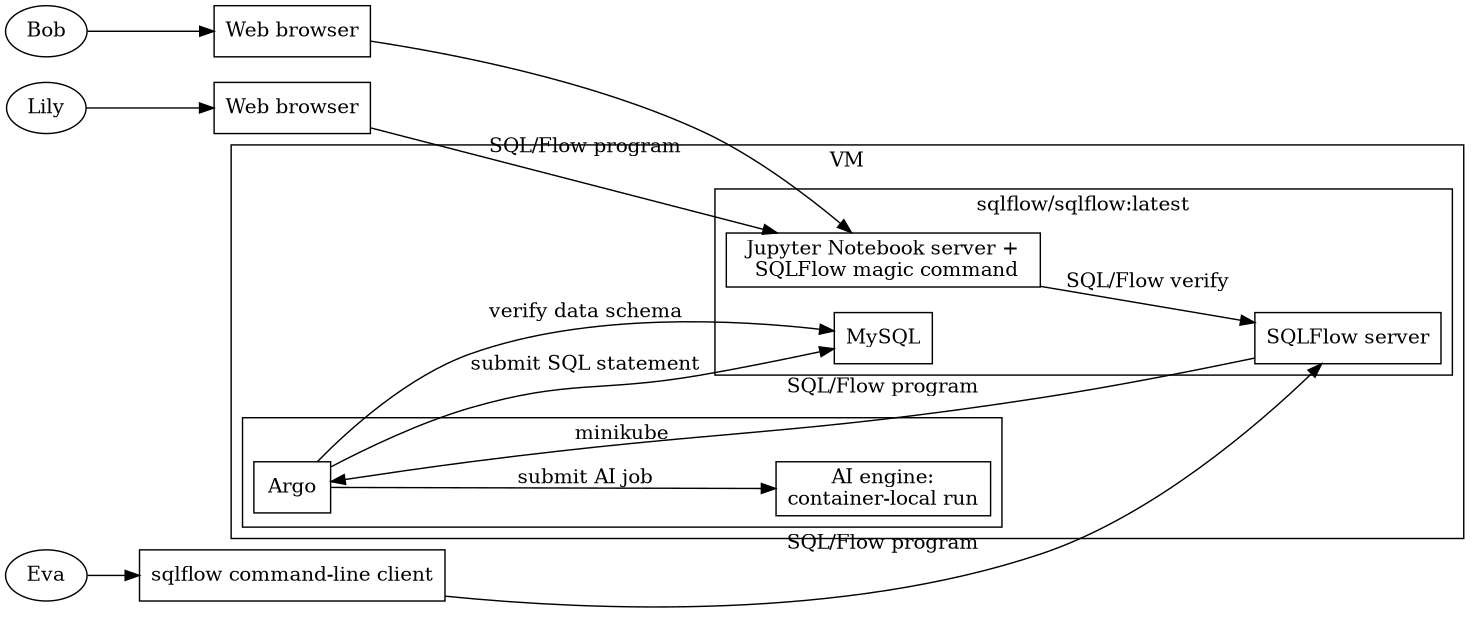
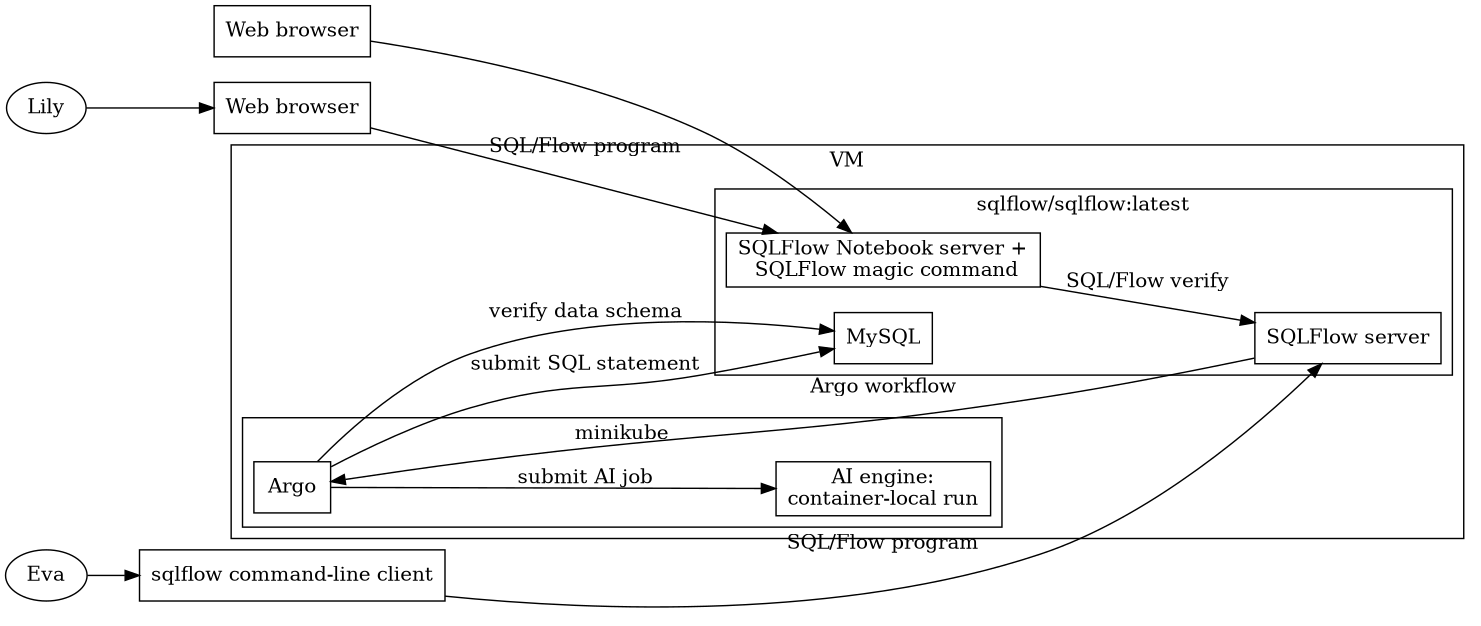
(46, 31) -> none
(883, 260) -> (883, 260)
(883, 387) -> (883, 387)
